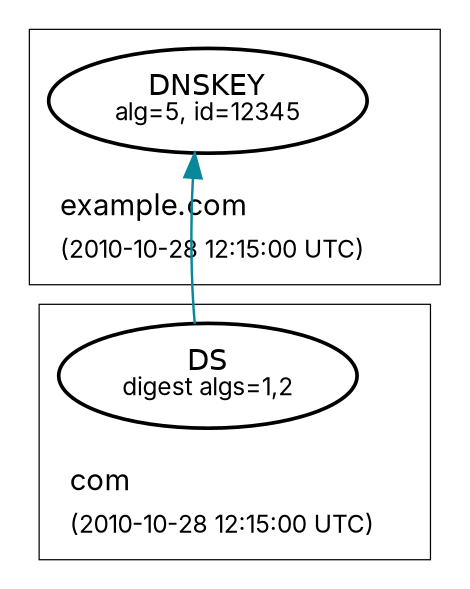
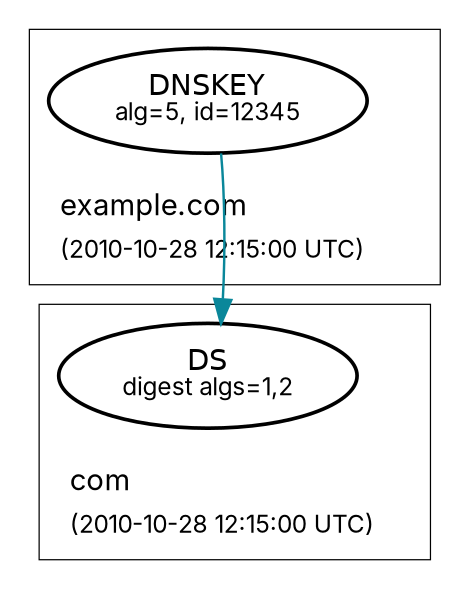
(191, 251) -> (224, 226)
